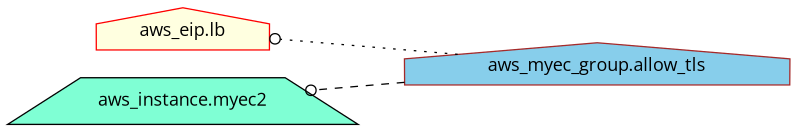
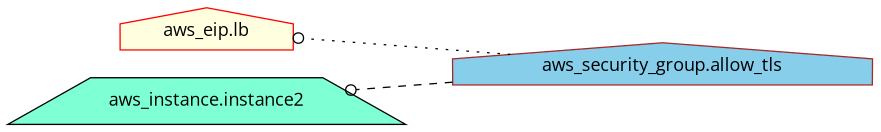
(597, 66) -> (663, 66)
(183, 101) -> (207, 101)
